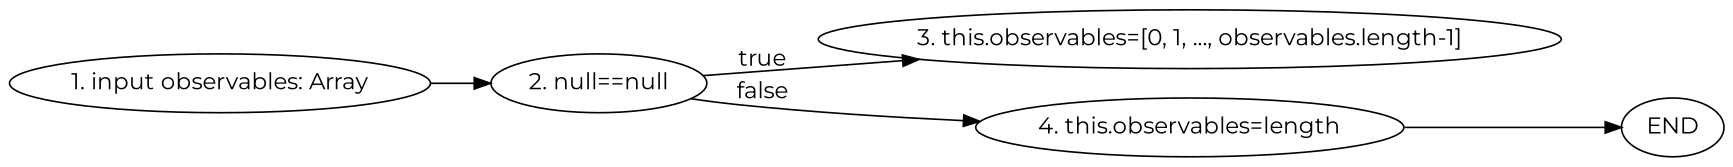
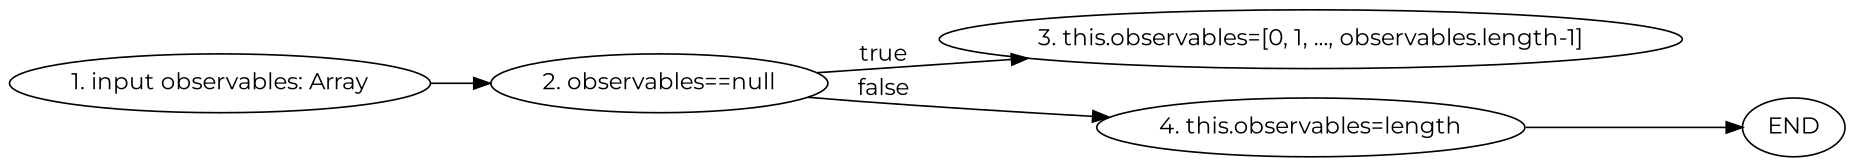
(599, 83) -> (659, 83)
